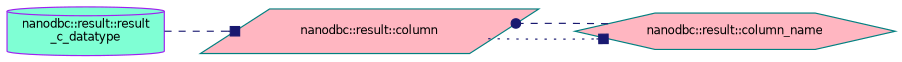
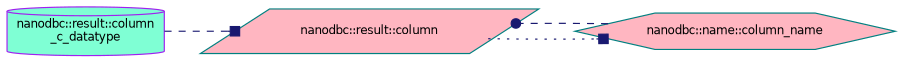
(86, 31) -> (86, 31)
(735, 31) -> (735, 31)
